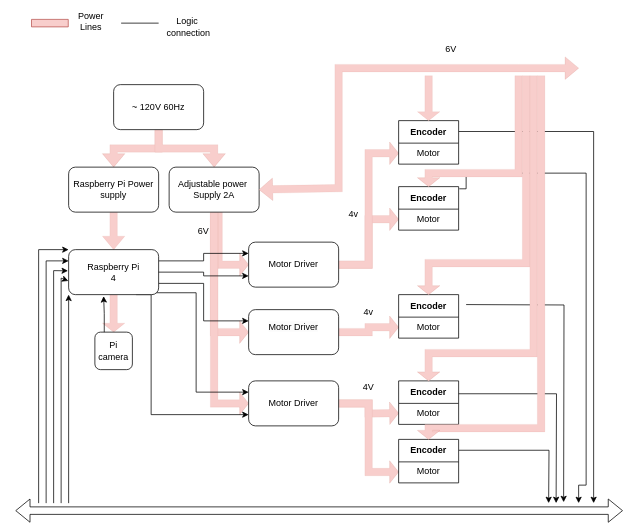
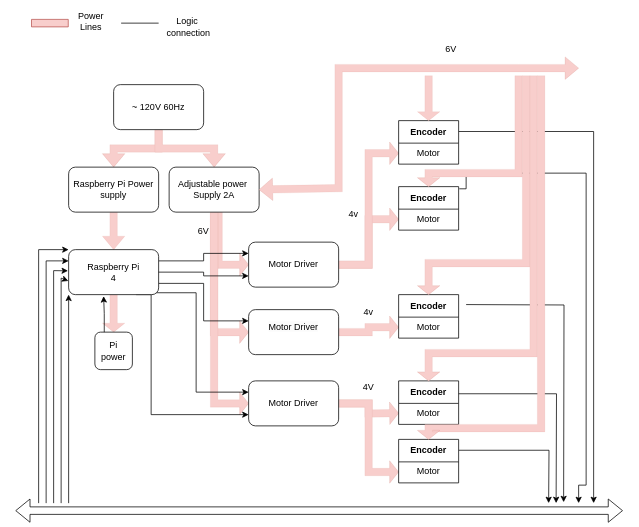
(114, 351) -> (114, 351)
